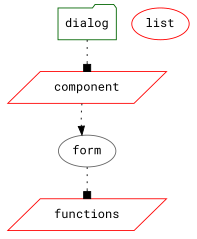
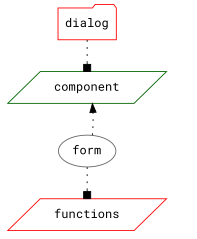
(87, 24) -> (87, 24)
(160, 24) -> none
(87, 87) -> (87, 87)
(81, 115) -> (93, 124)
